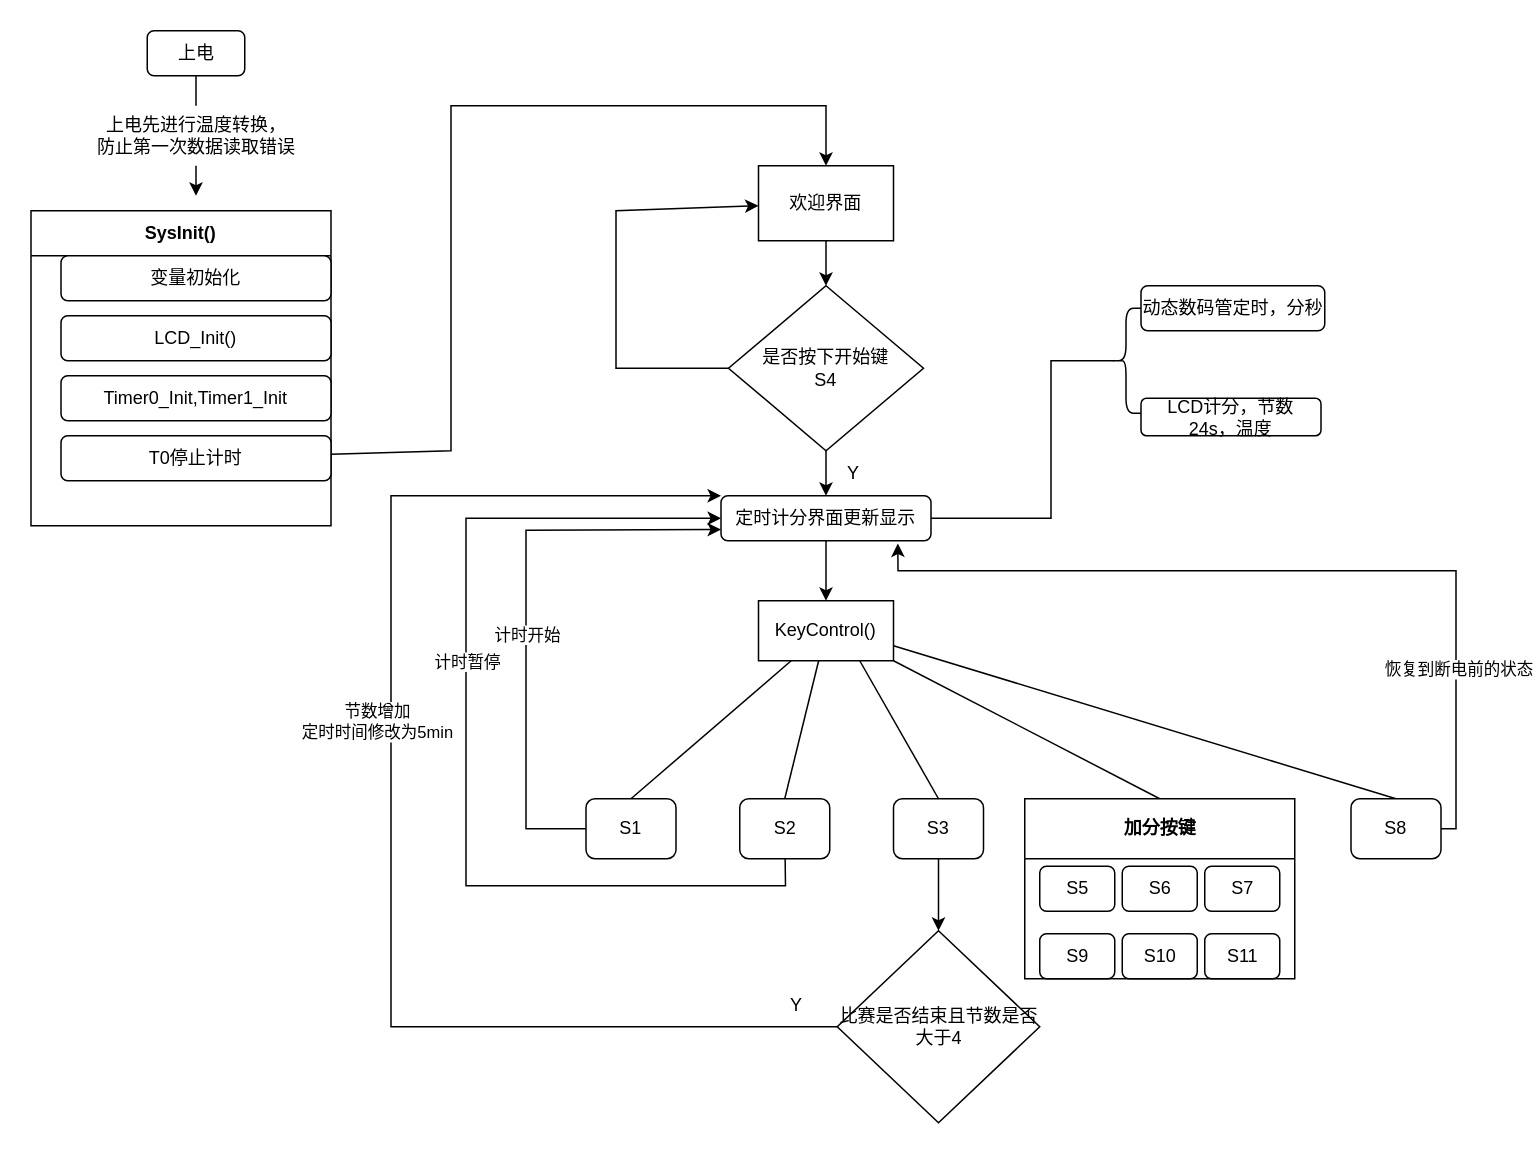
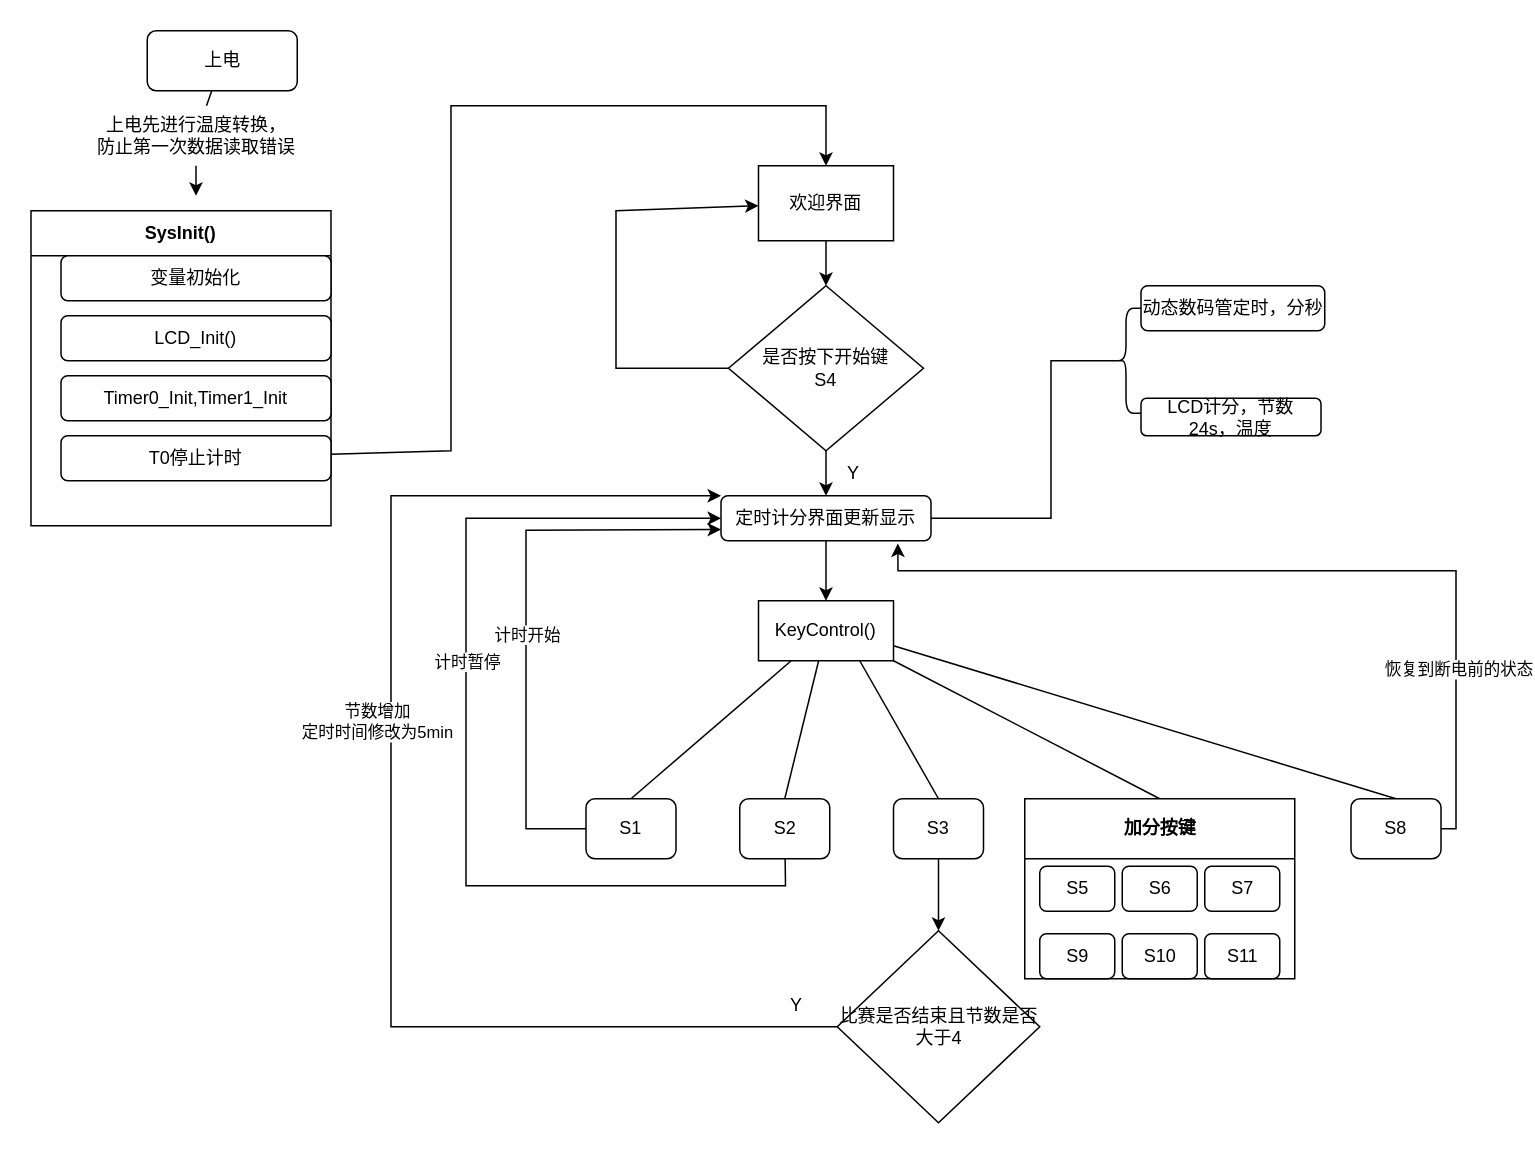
(196, 53) -> (222, 61)
